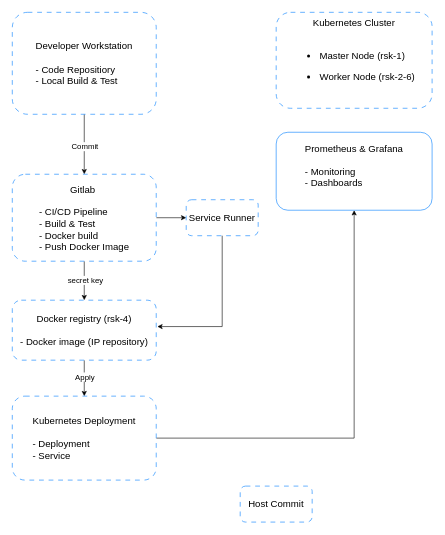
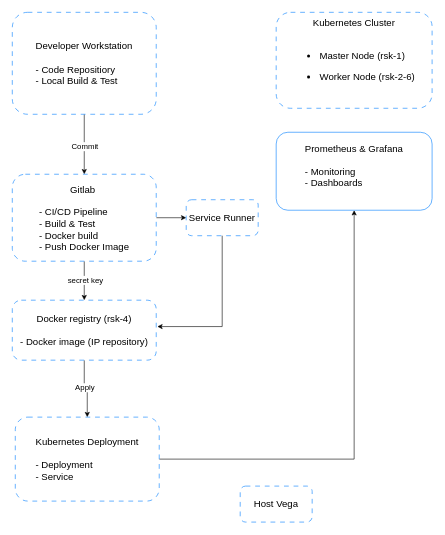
(84, 438) -> (87, 459)
(276, 504) -> (276, 504)
